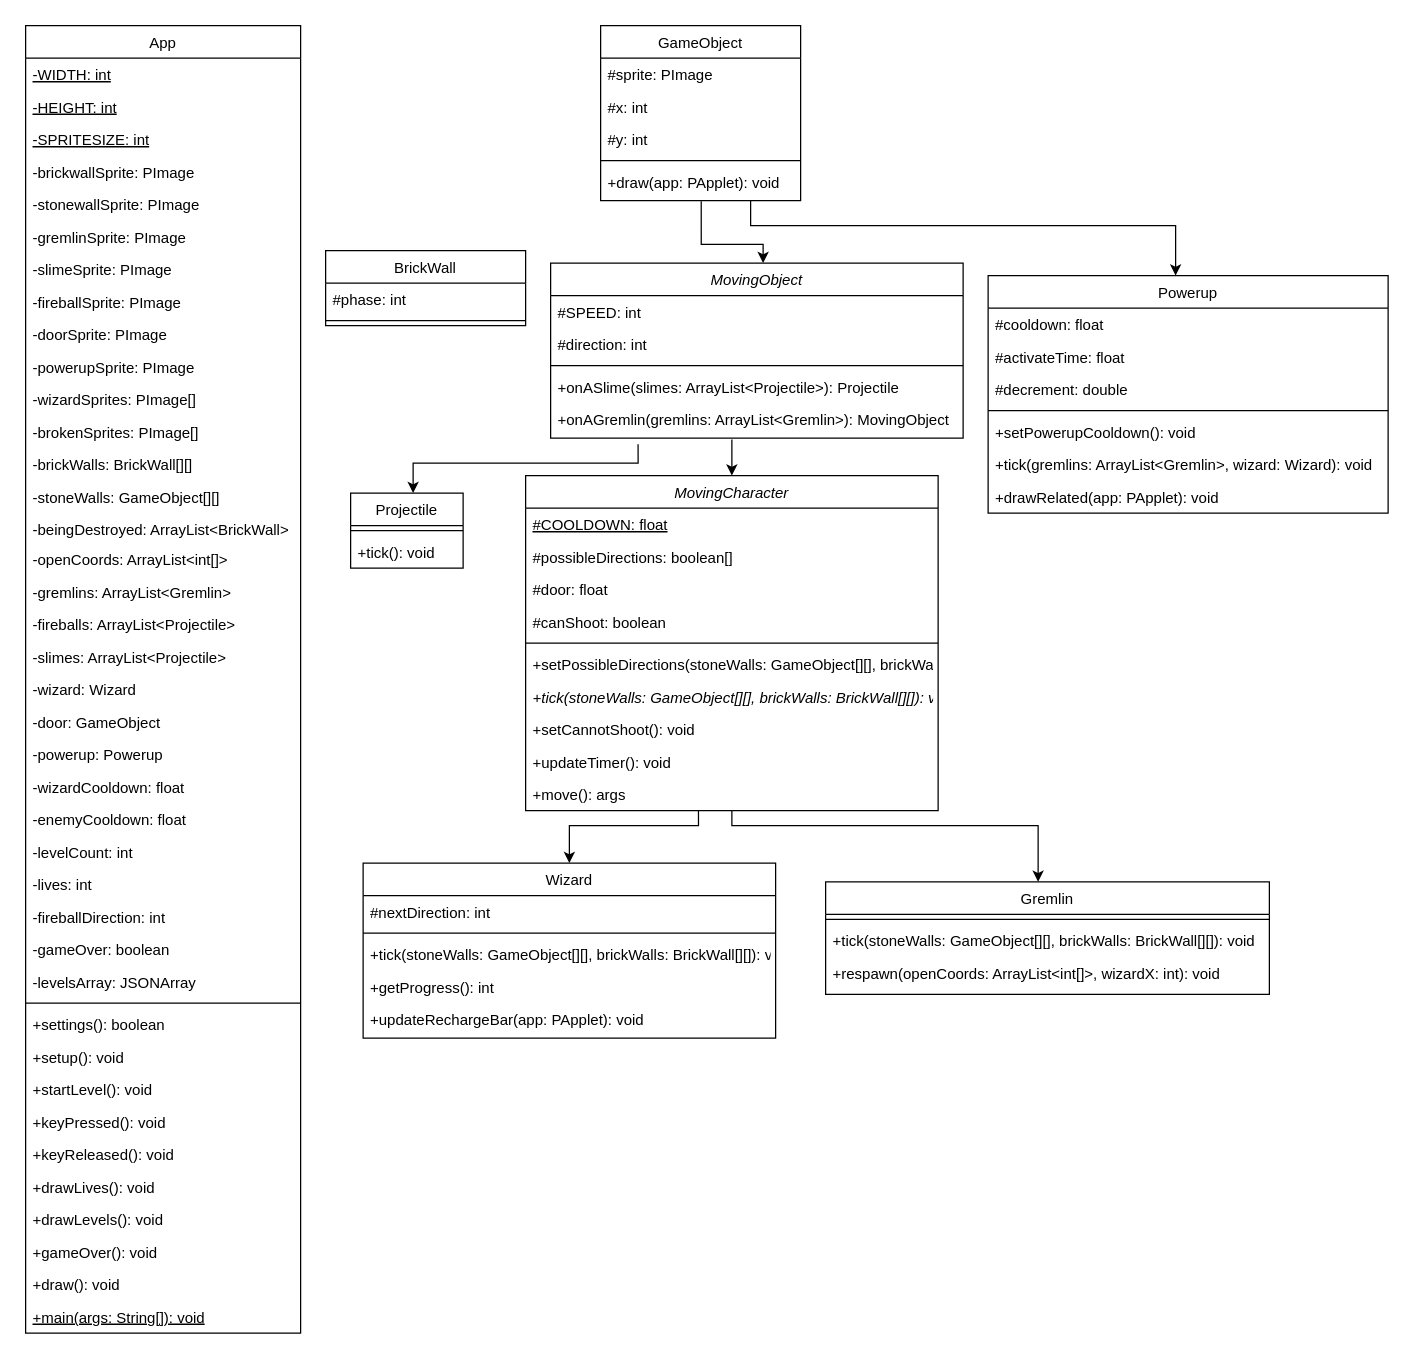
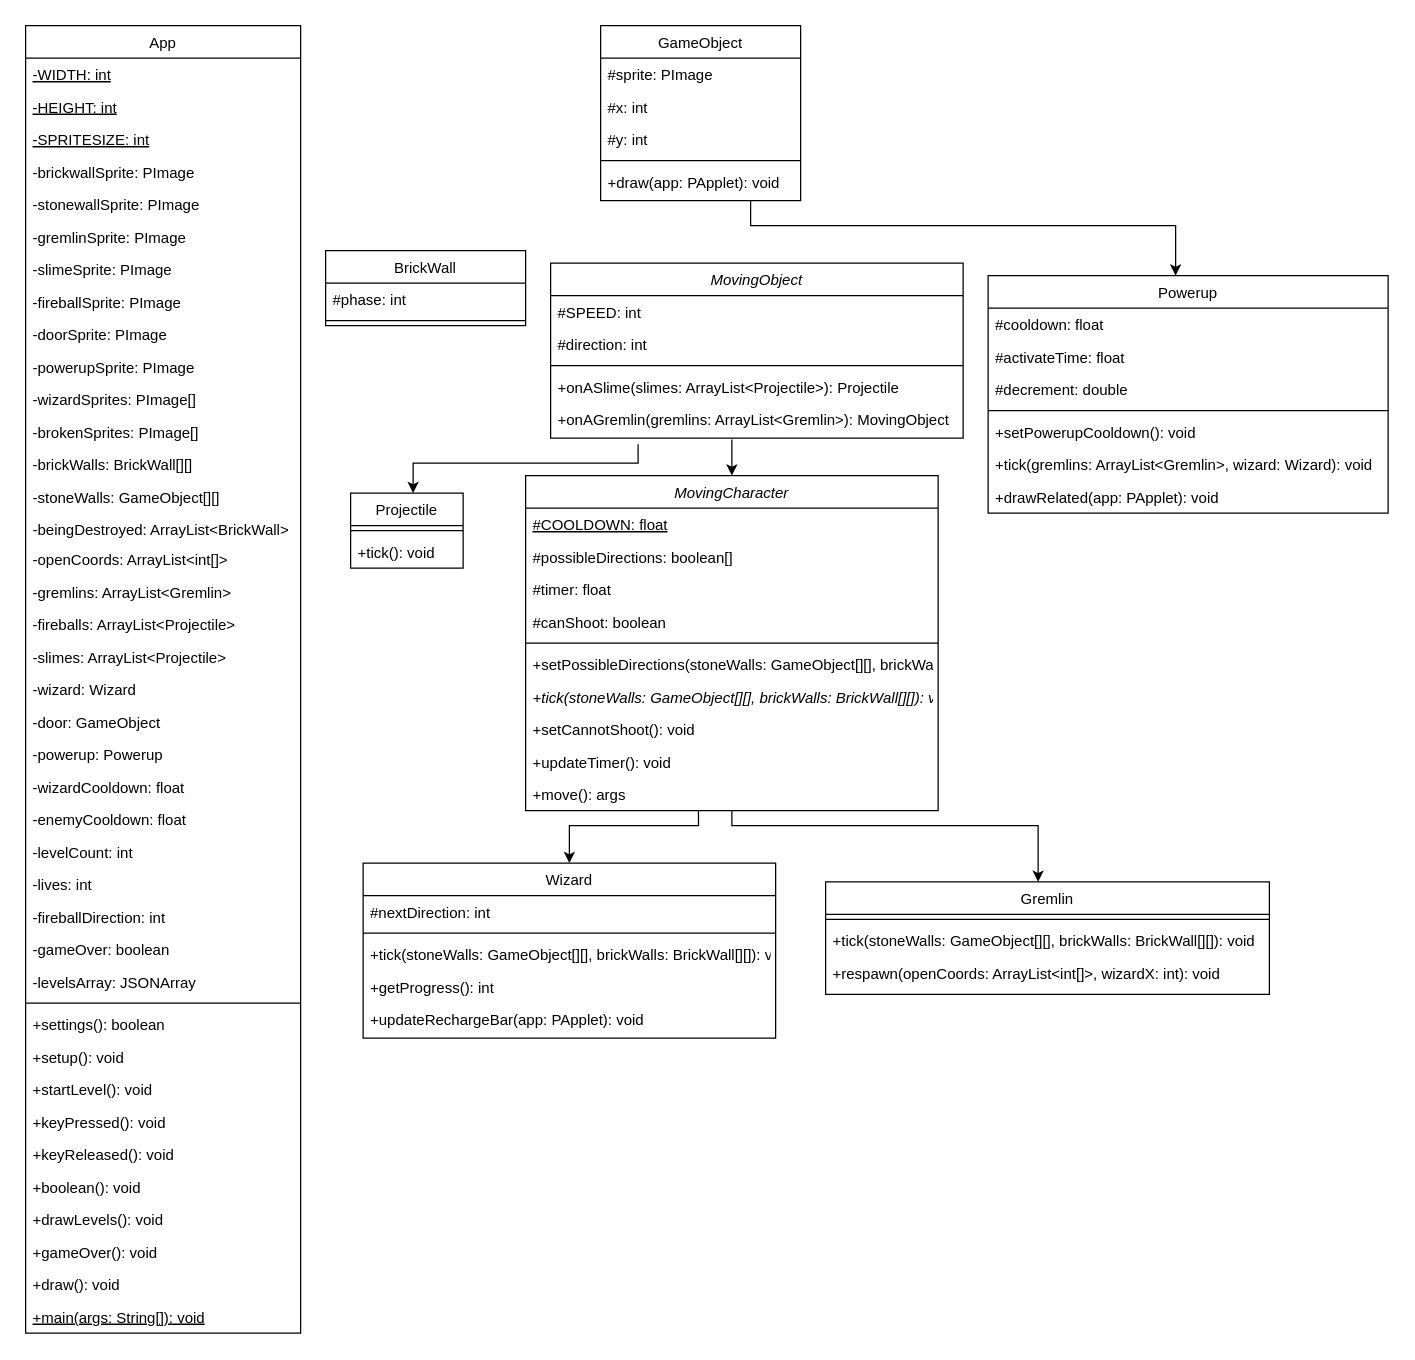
(716, 244) -> none
(577, 590) -> (579, 590)
(100, 1188) -> (92, 1188)
